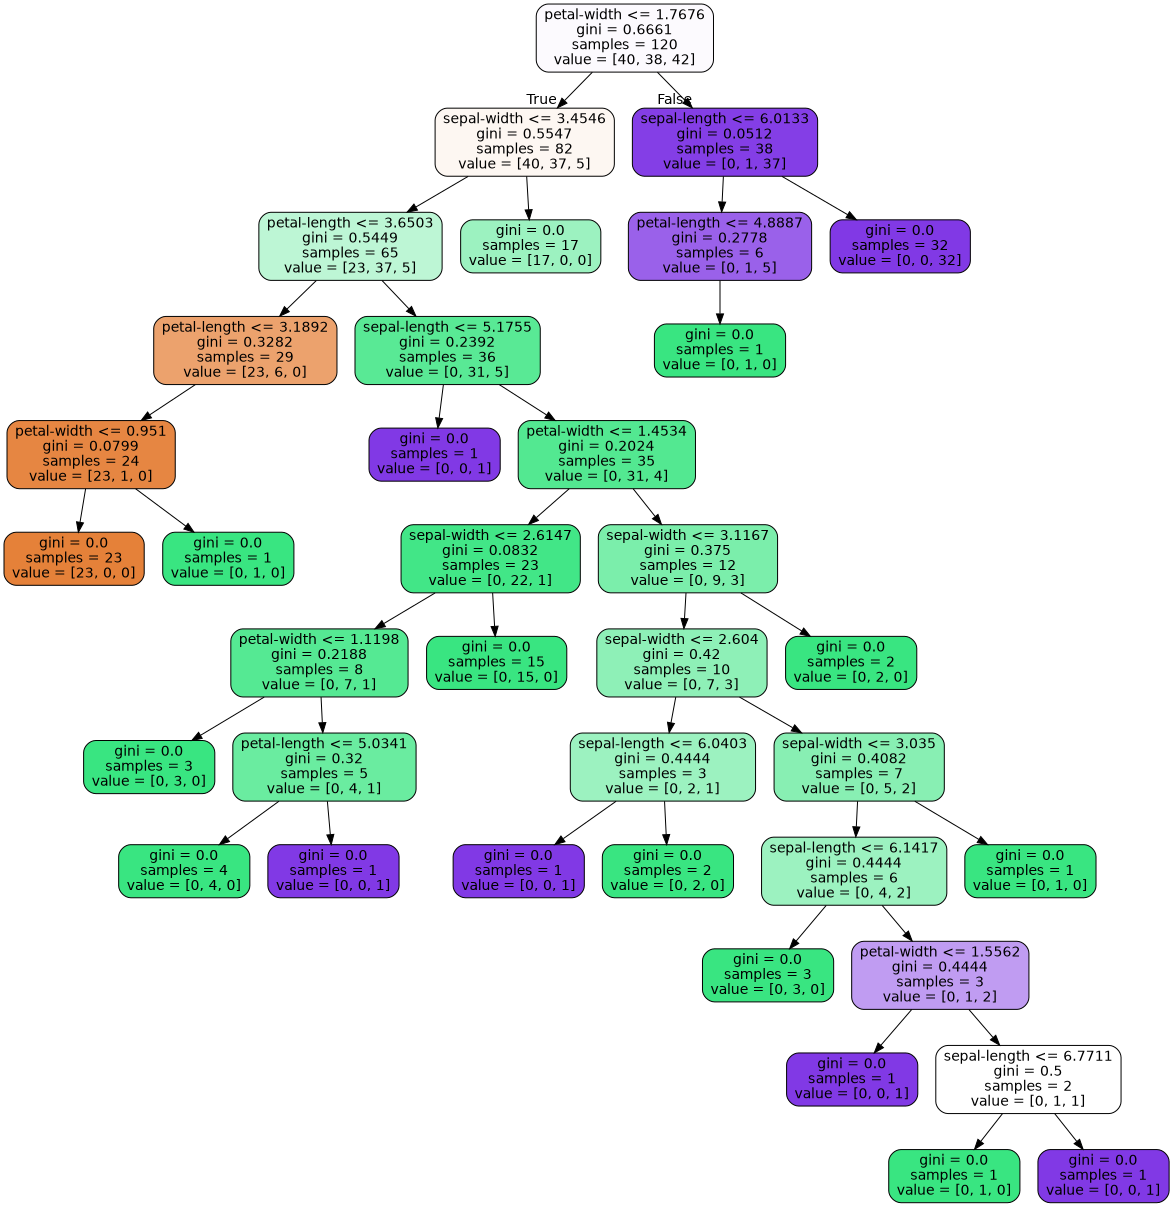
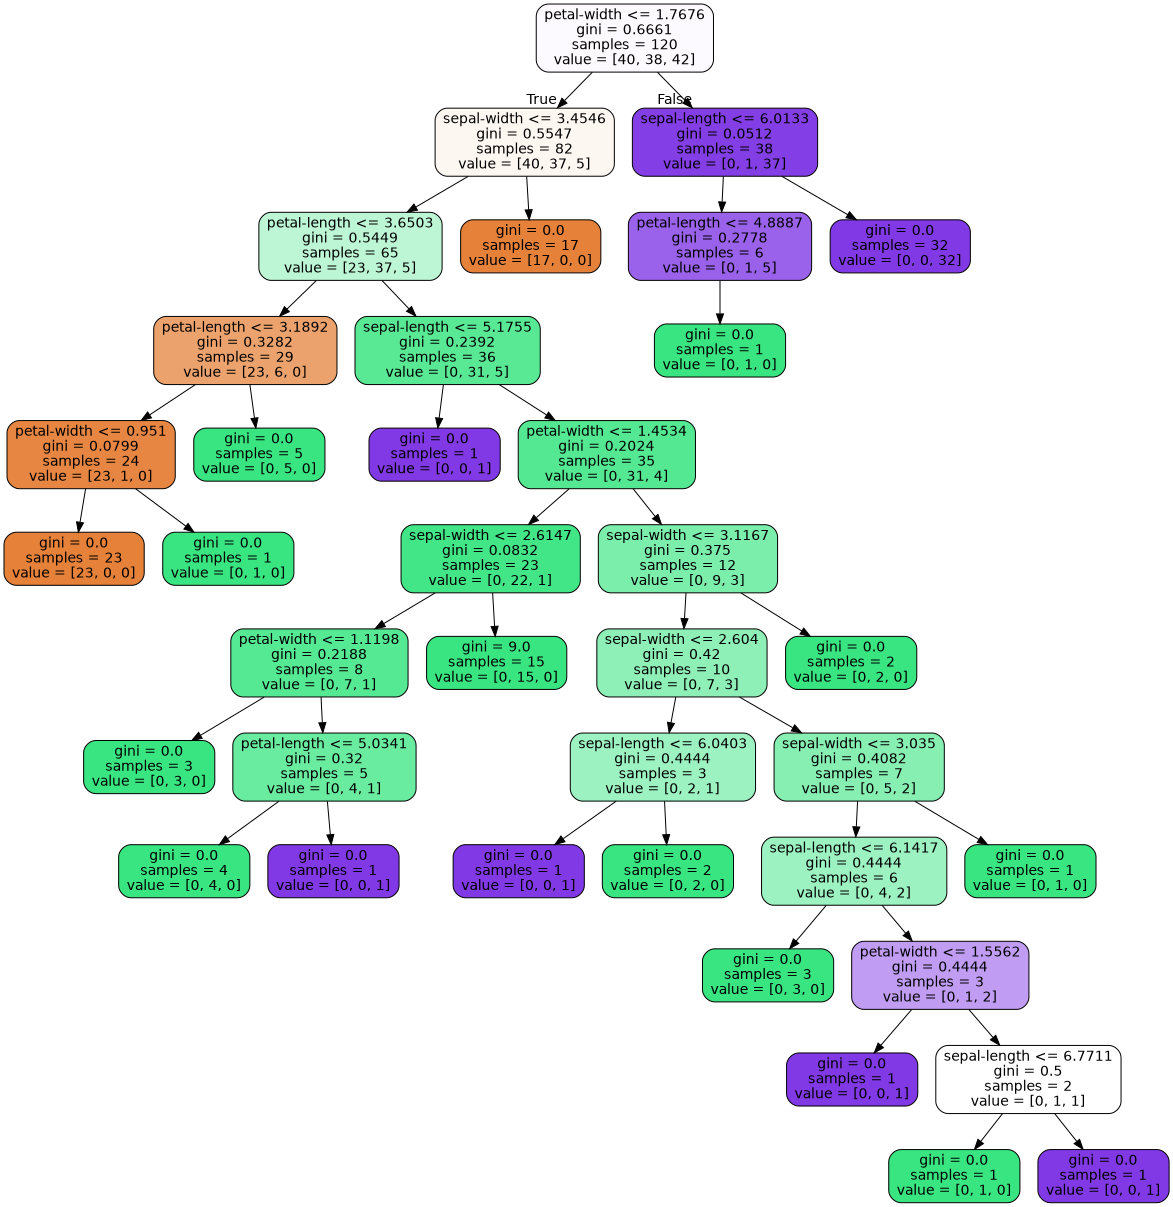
(531, 246) -> (531, 246)
none -> (259, 455)
(497, 663) -> (497, 663)
